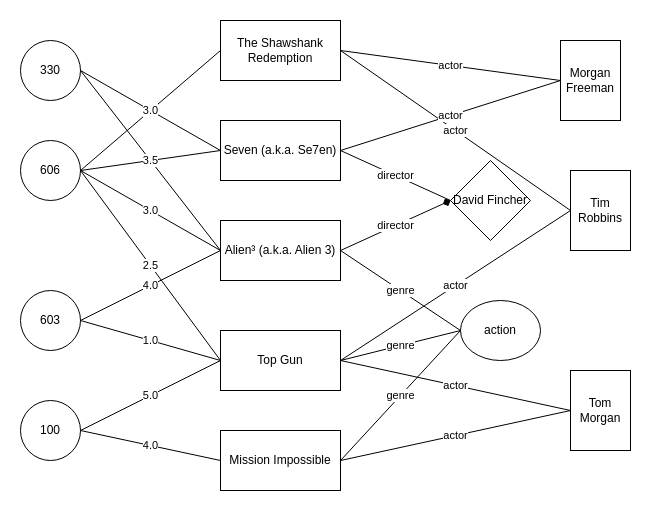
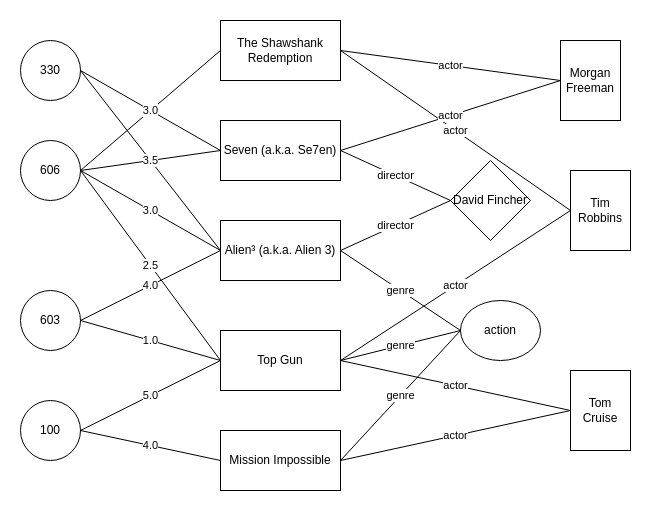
(443, 204) -> (445, 203)
(601, 411) -> (601, 411)
